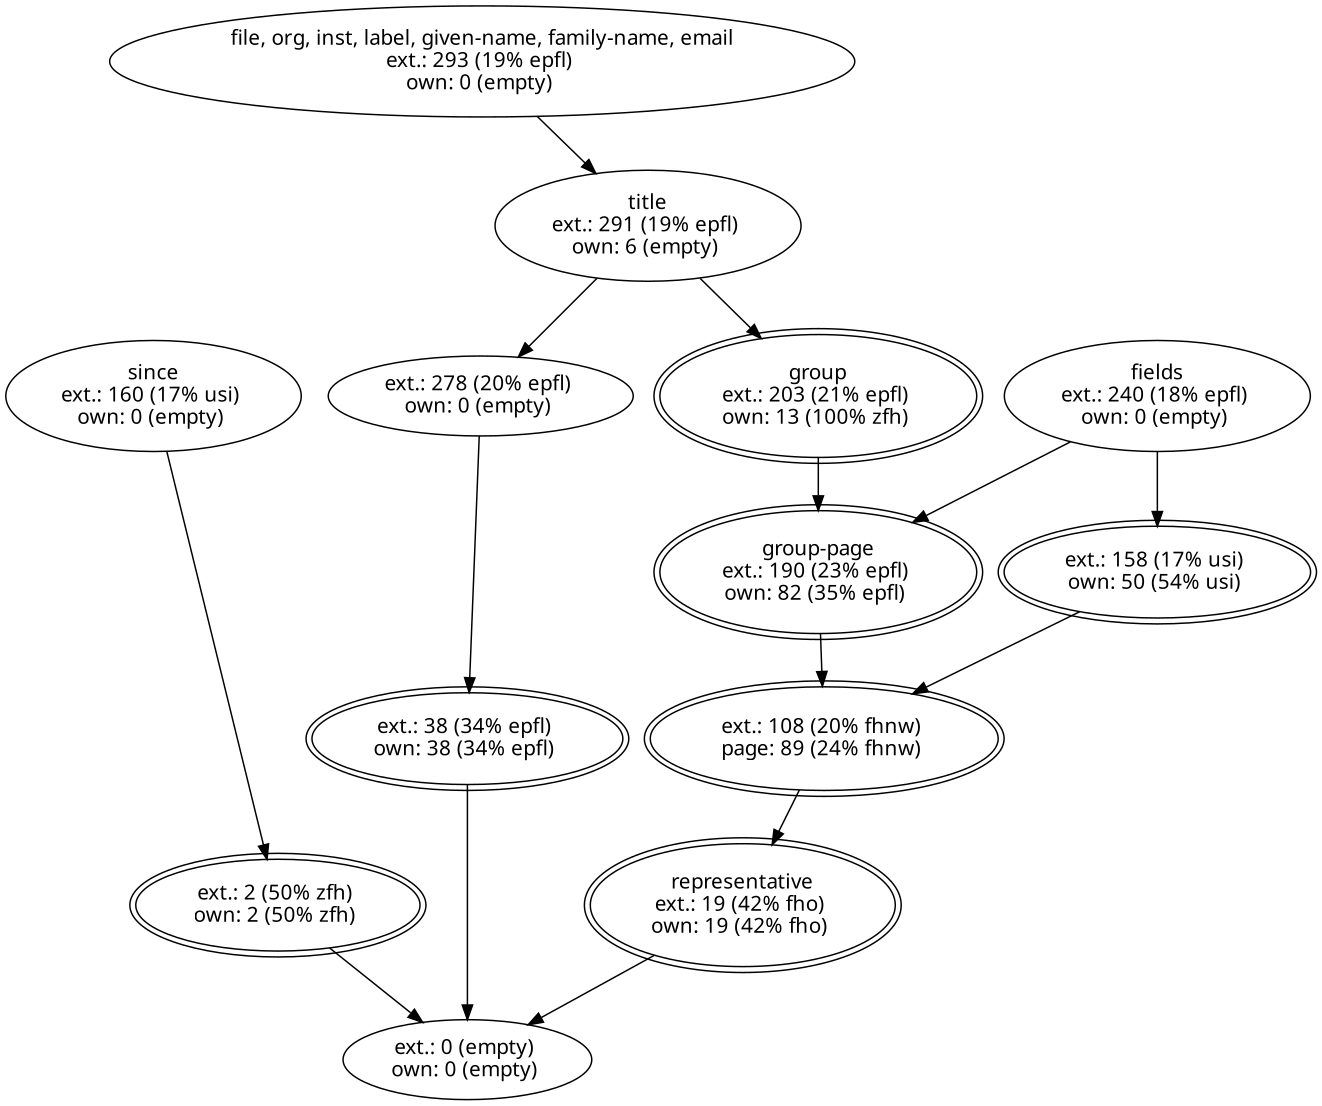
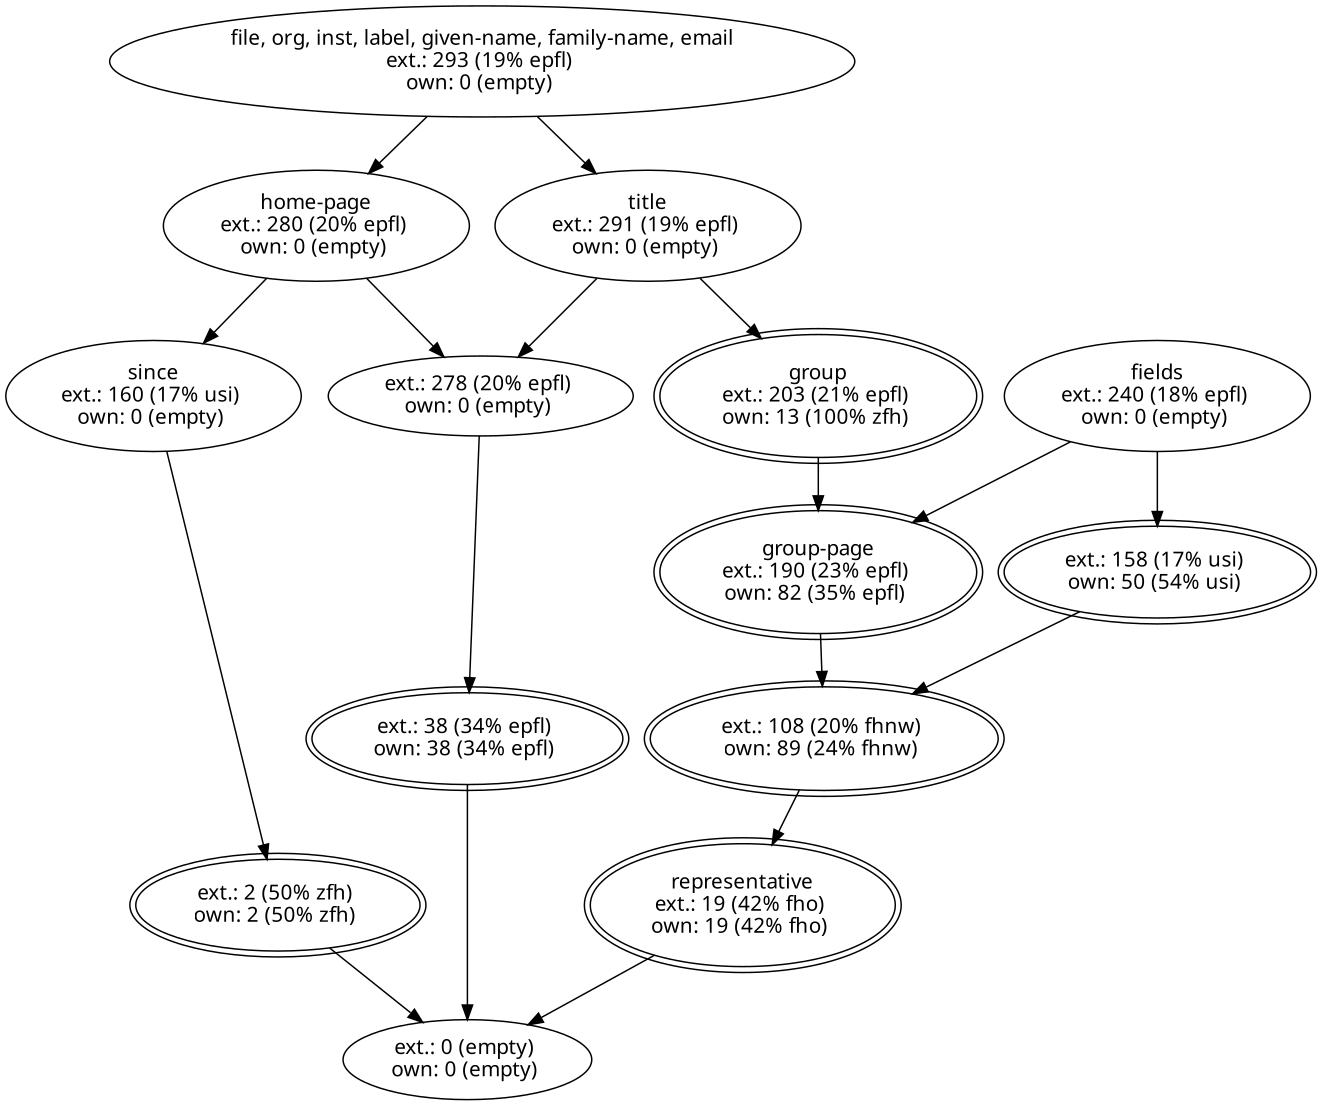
none -> (316, 226)
(648, 226) -> (648, 226)
(824, 739) -> (824, 739)
